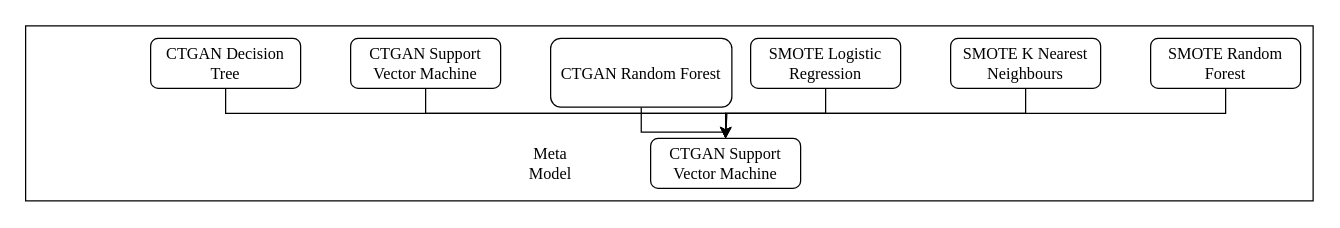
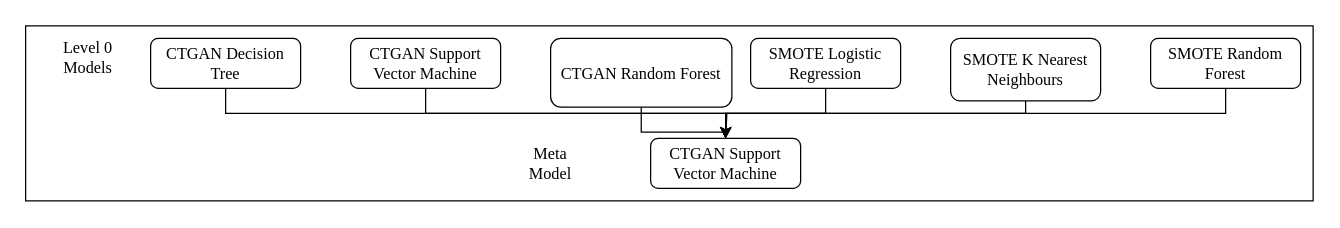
none -> (88, 57)
(1026, 63) -> (1026, 69)
